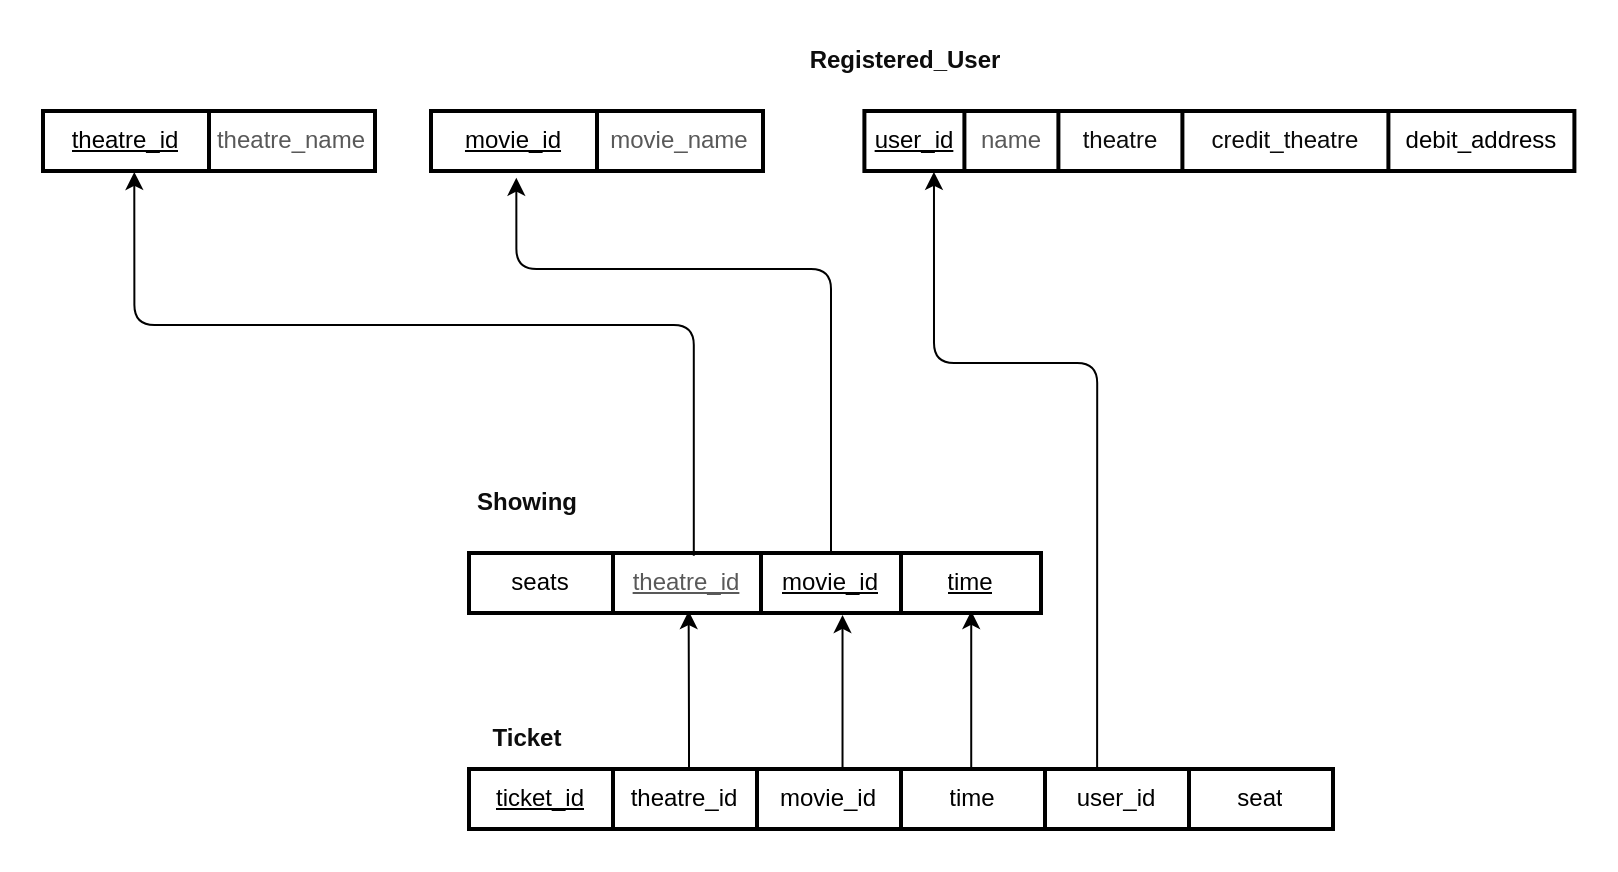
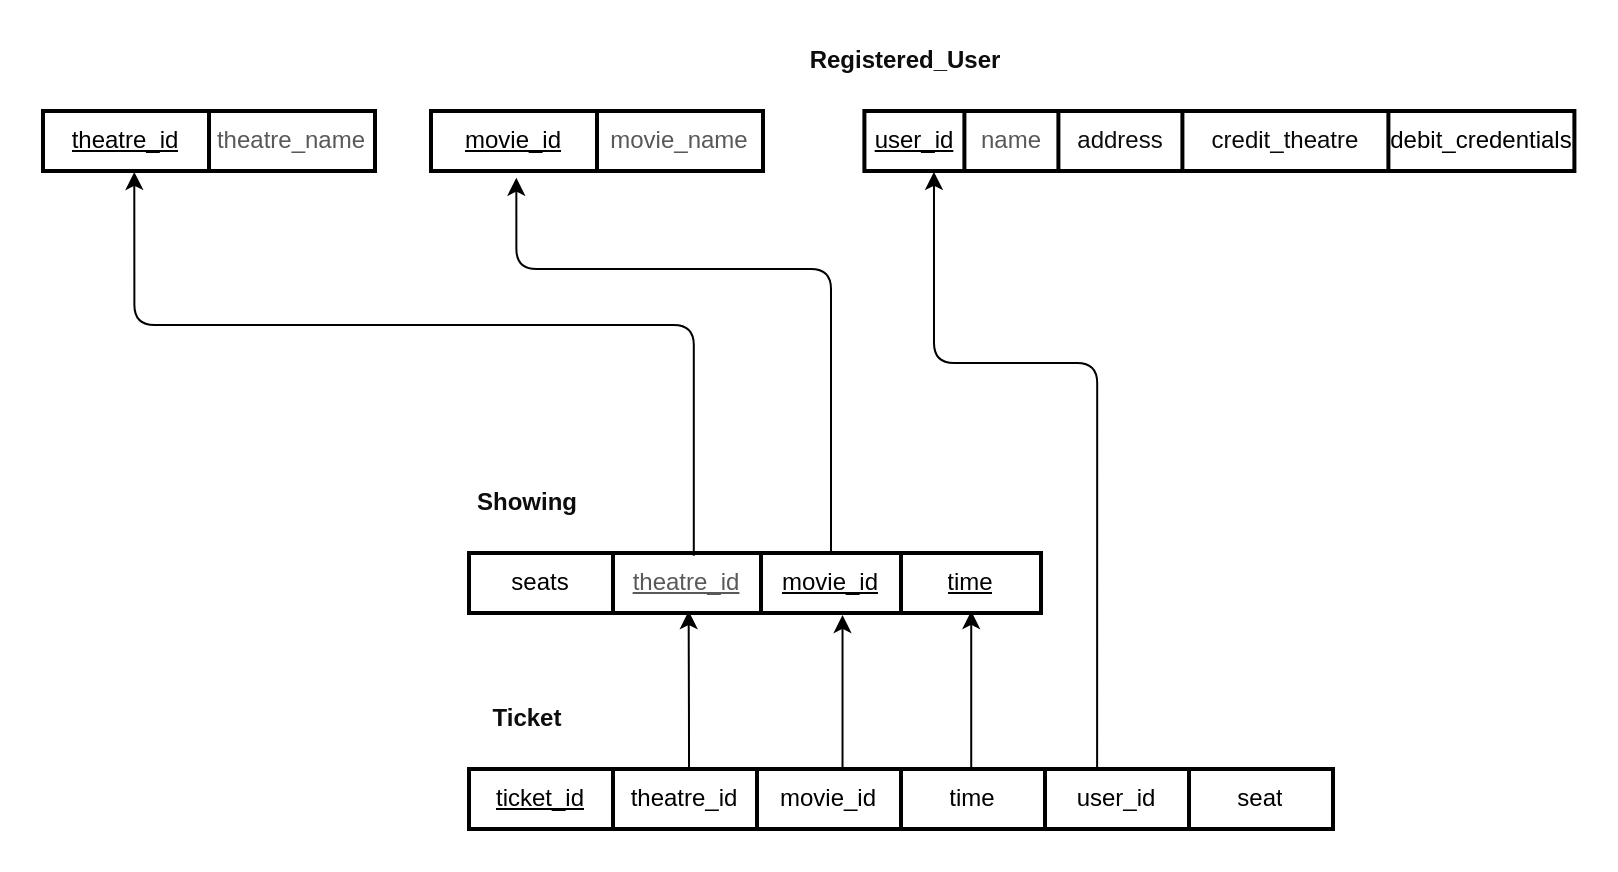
(1121, 141) -> (1121, 141)
(1482, 141) -> (1482, 141)
(527, 739) -> (527, 719)
